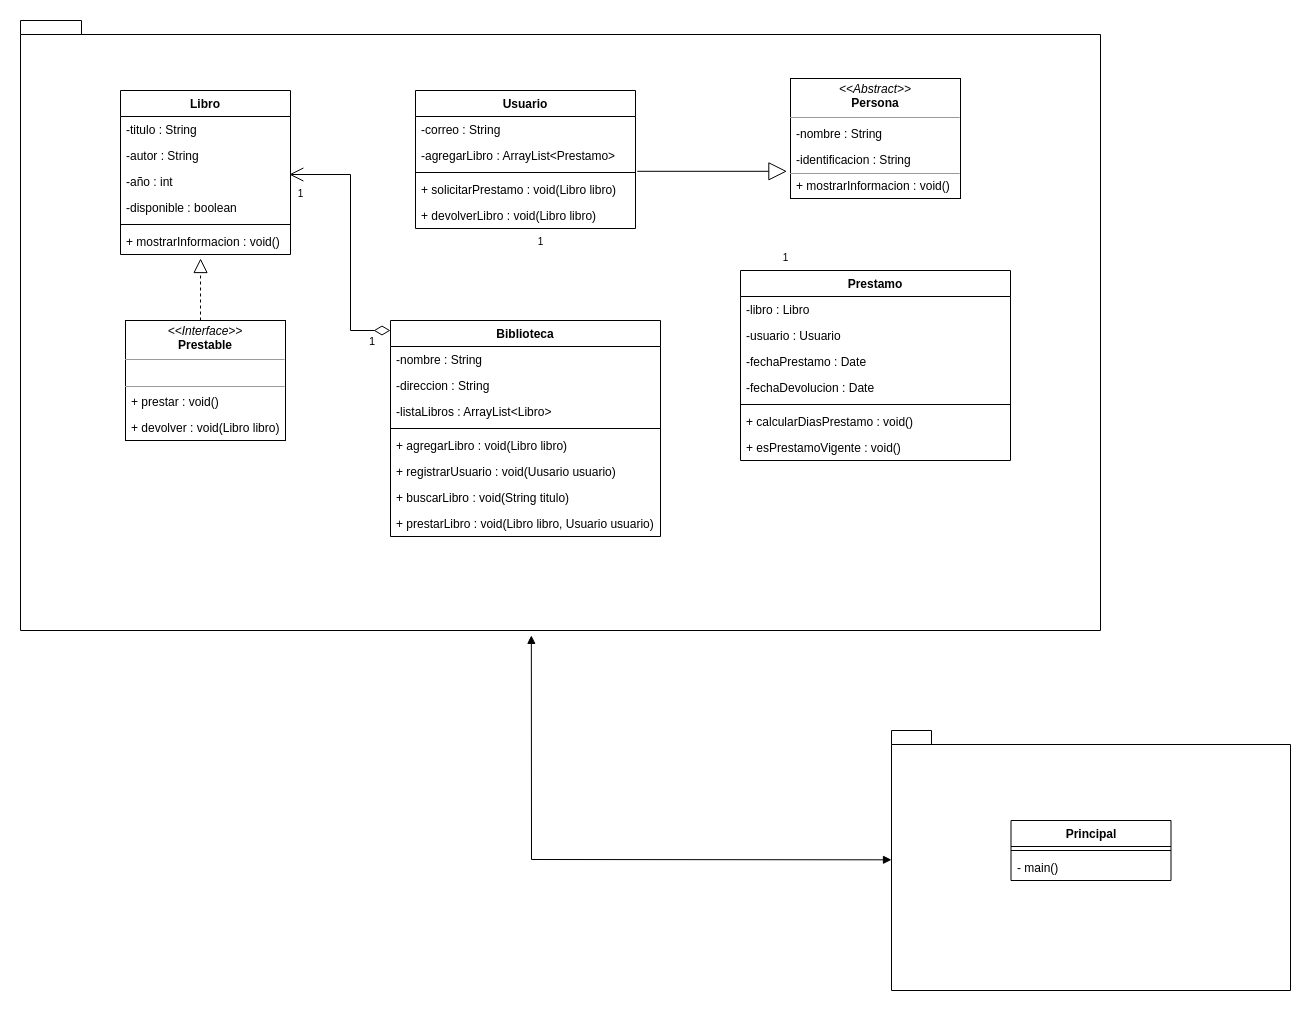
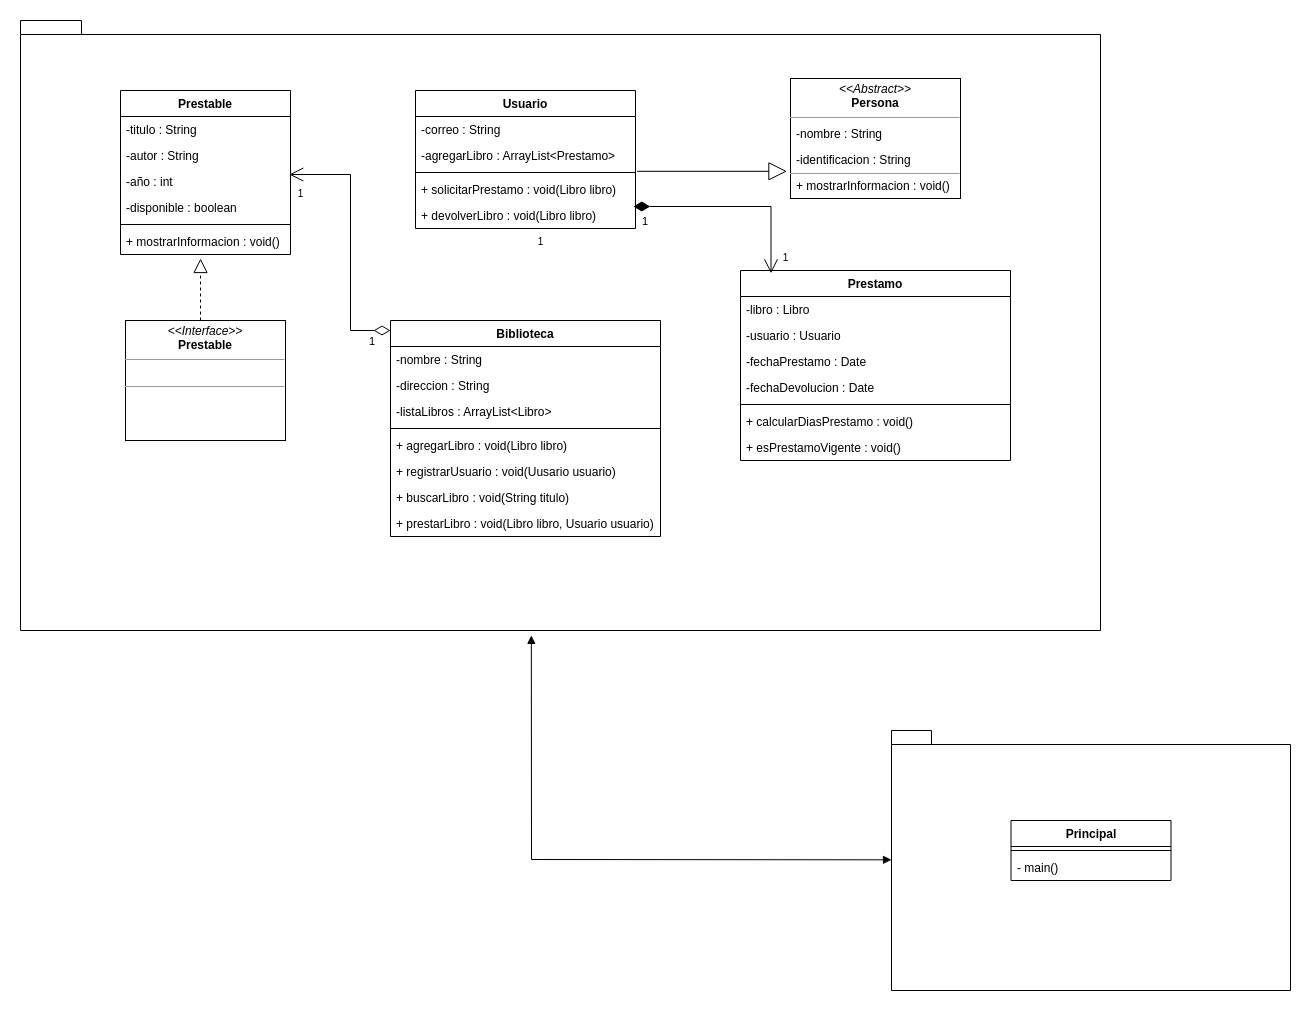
(206, 105) -> (206, 105)
none -> (742, 207)
(206, 402) -> none
(206, 428) -> none
